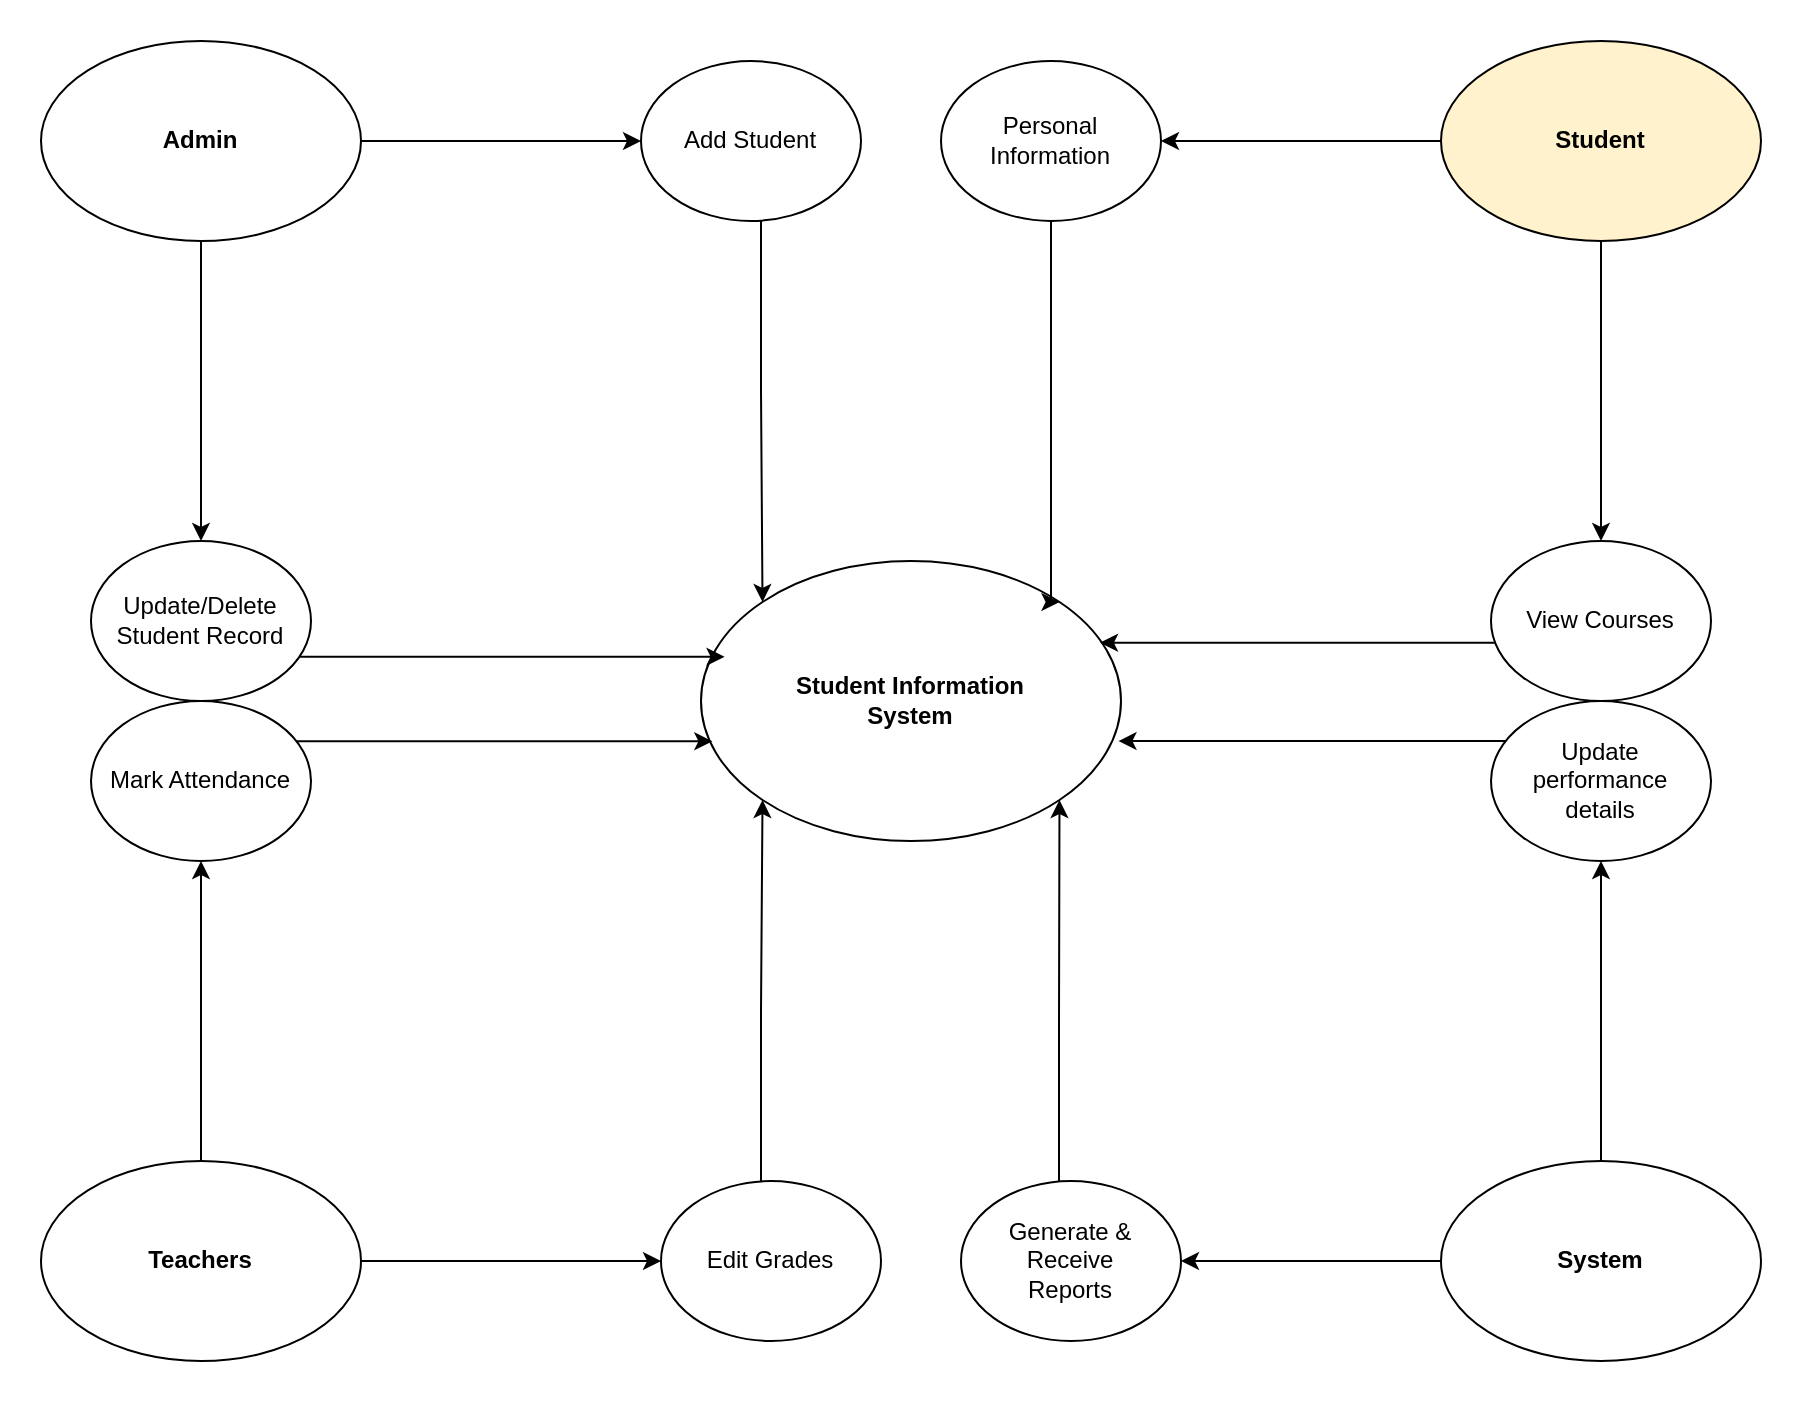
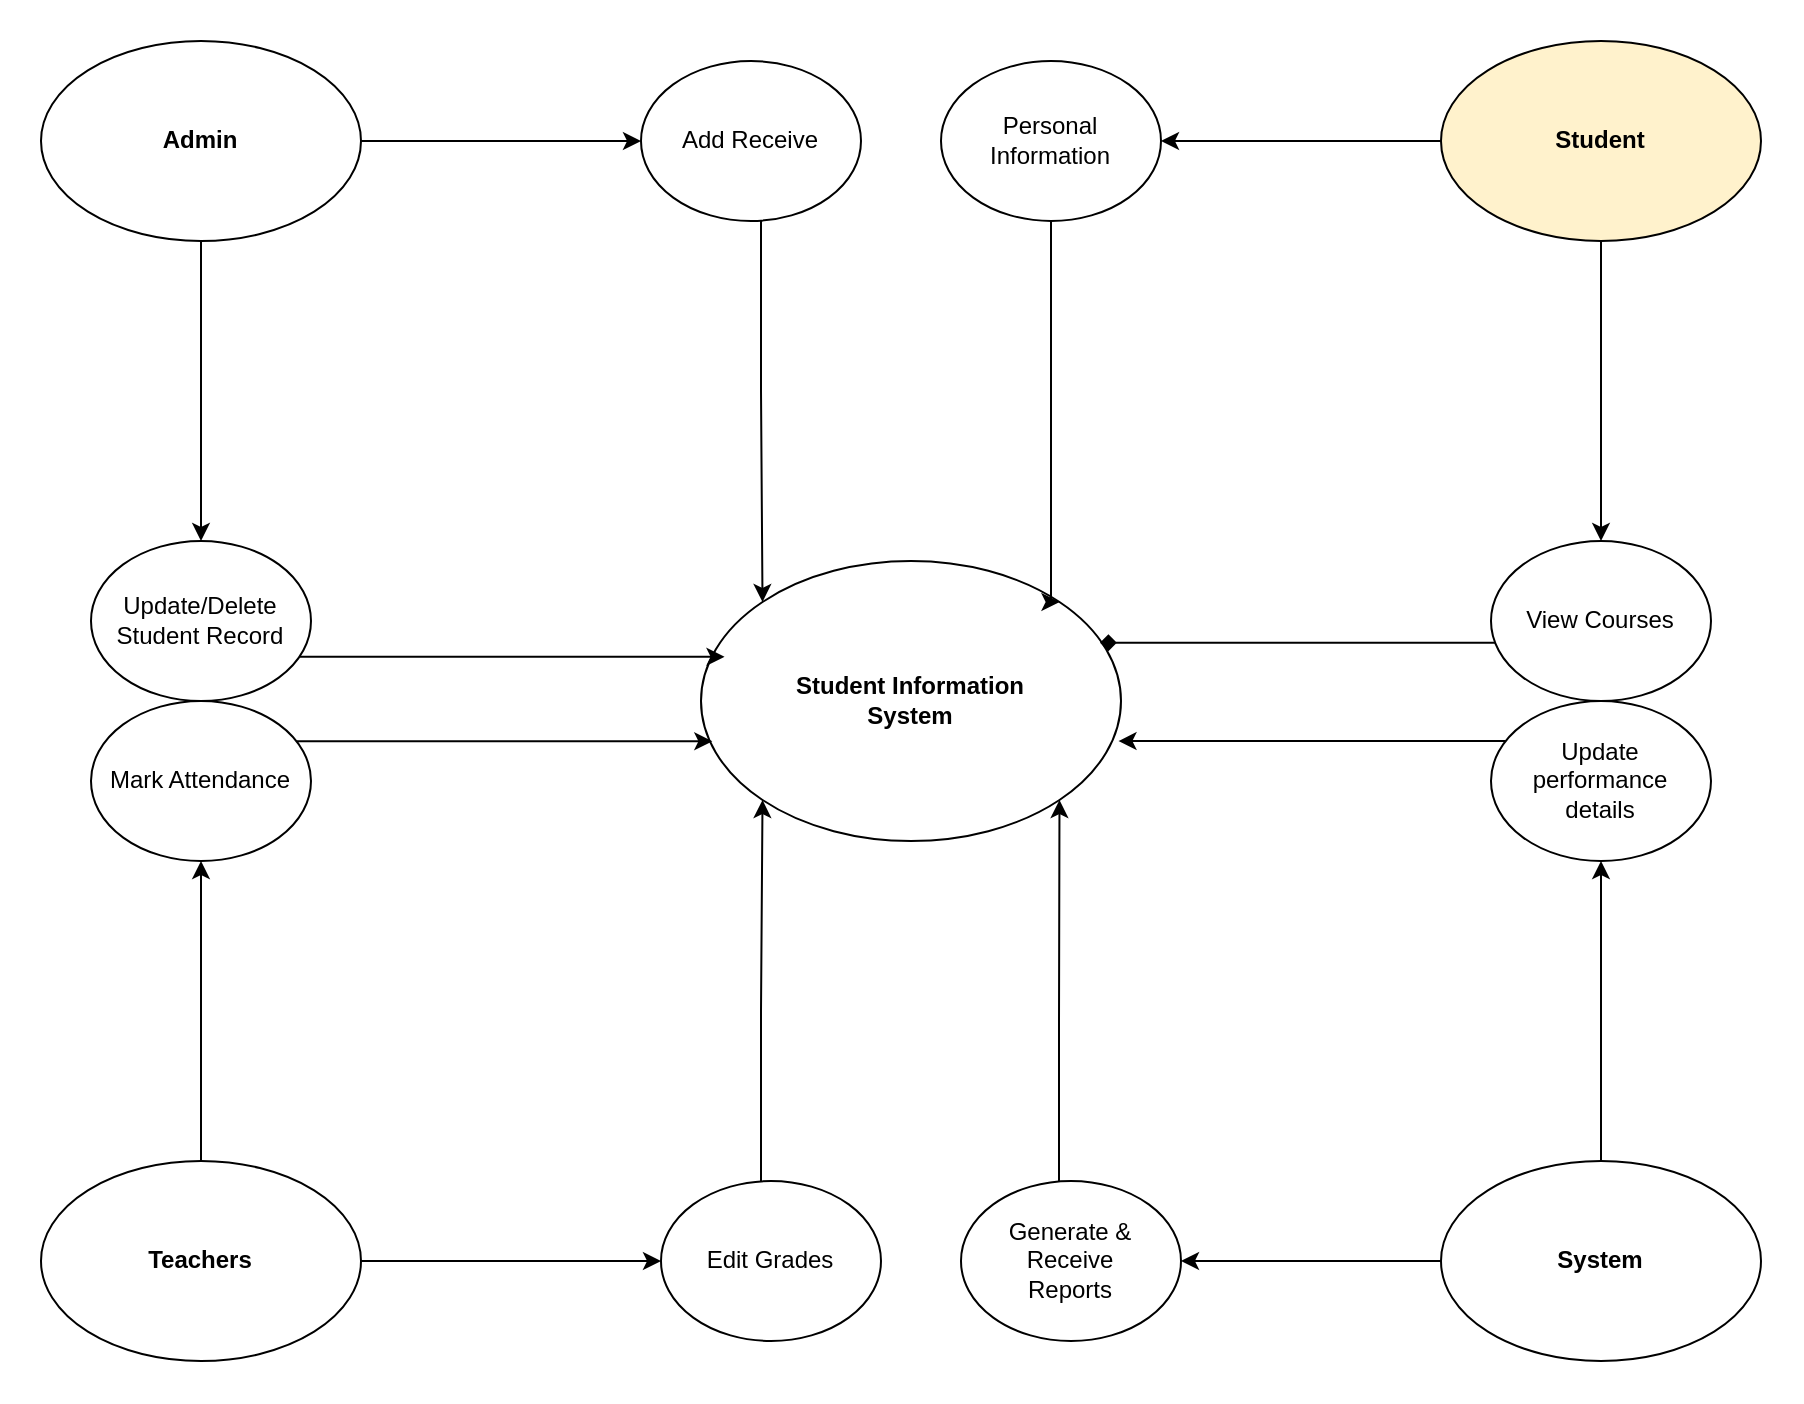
(751, 141) -> (751, 141)
(1115, 643) -> (1116, 643)
